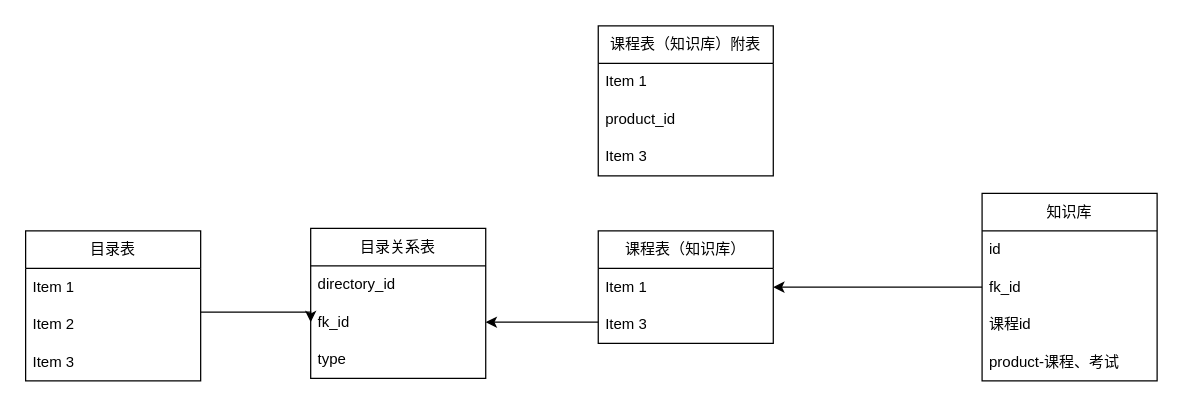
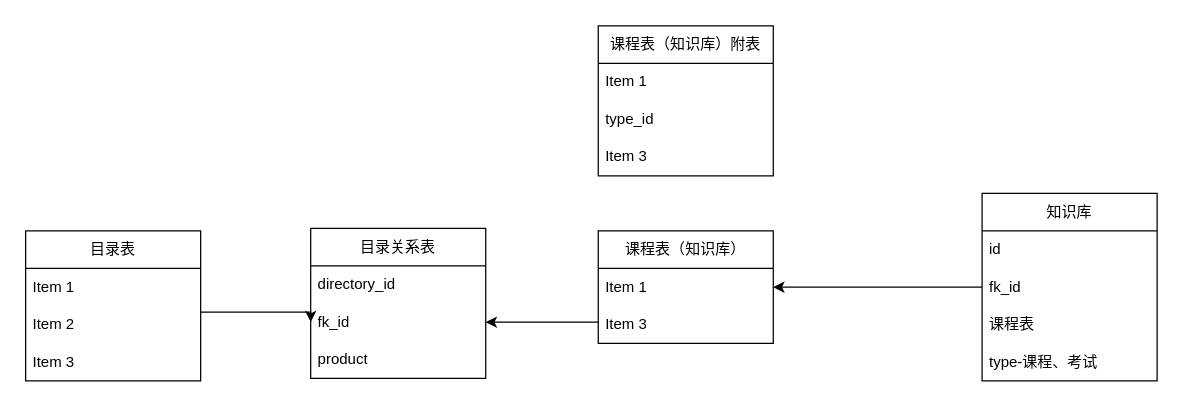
(646, 119) -> (633, 119)
(1011, 324) -> (1012, 324)
(335, 359) -> (348, 359)
(1060, 362) -> (1048, 362)
